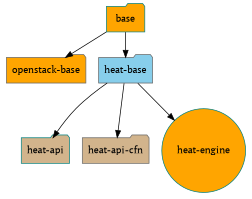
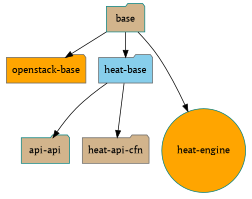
(126, 19) -> (126, 19)
(154, 99) -> (165, 66)
(45, 151) -> (45, 151)
